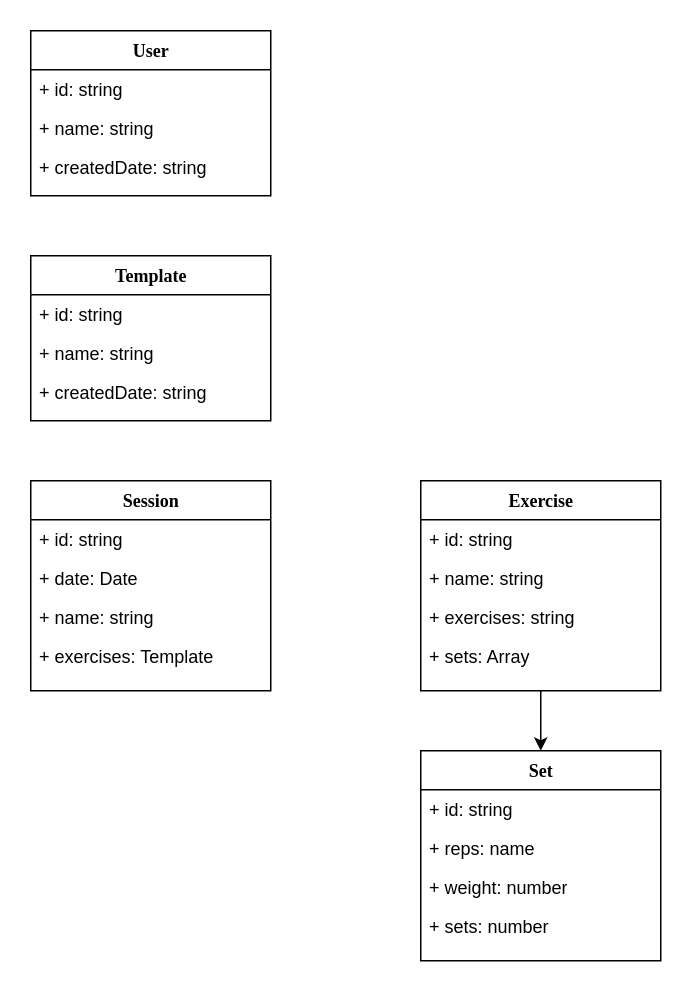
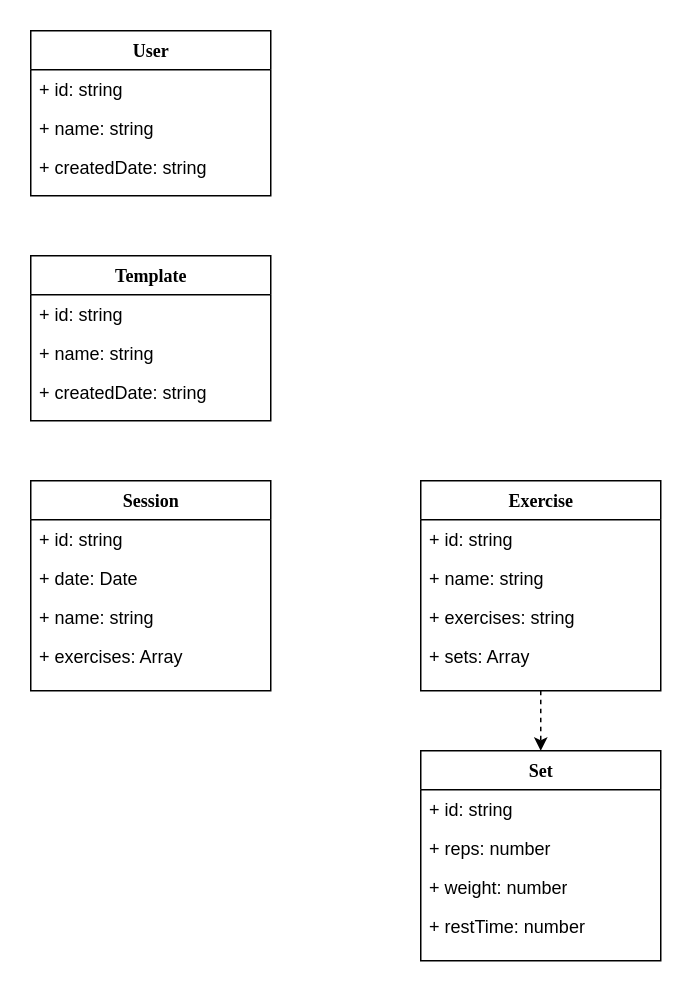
(134, 658) -> (121, 658)
(541, 715) -> (541, 715)
(483, 850) -> (493, 850)
(493, 928) -> (511, 928)
